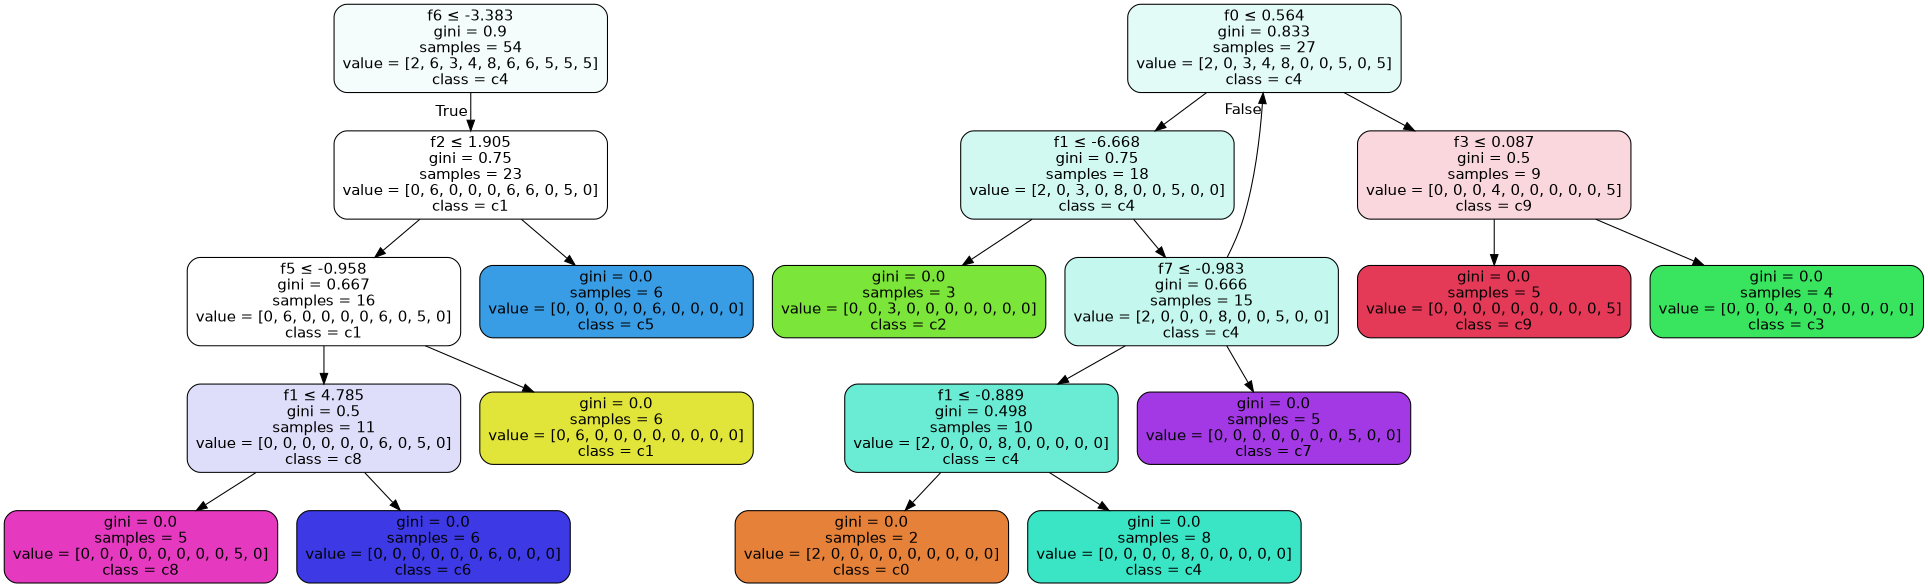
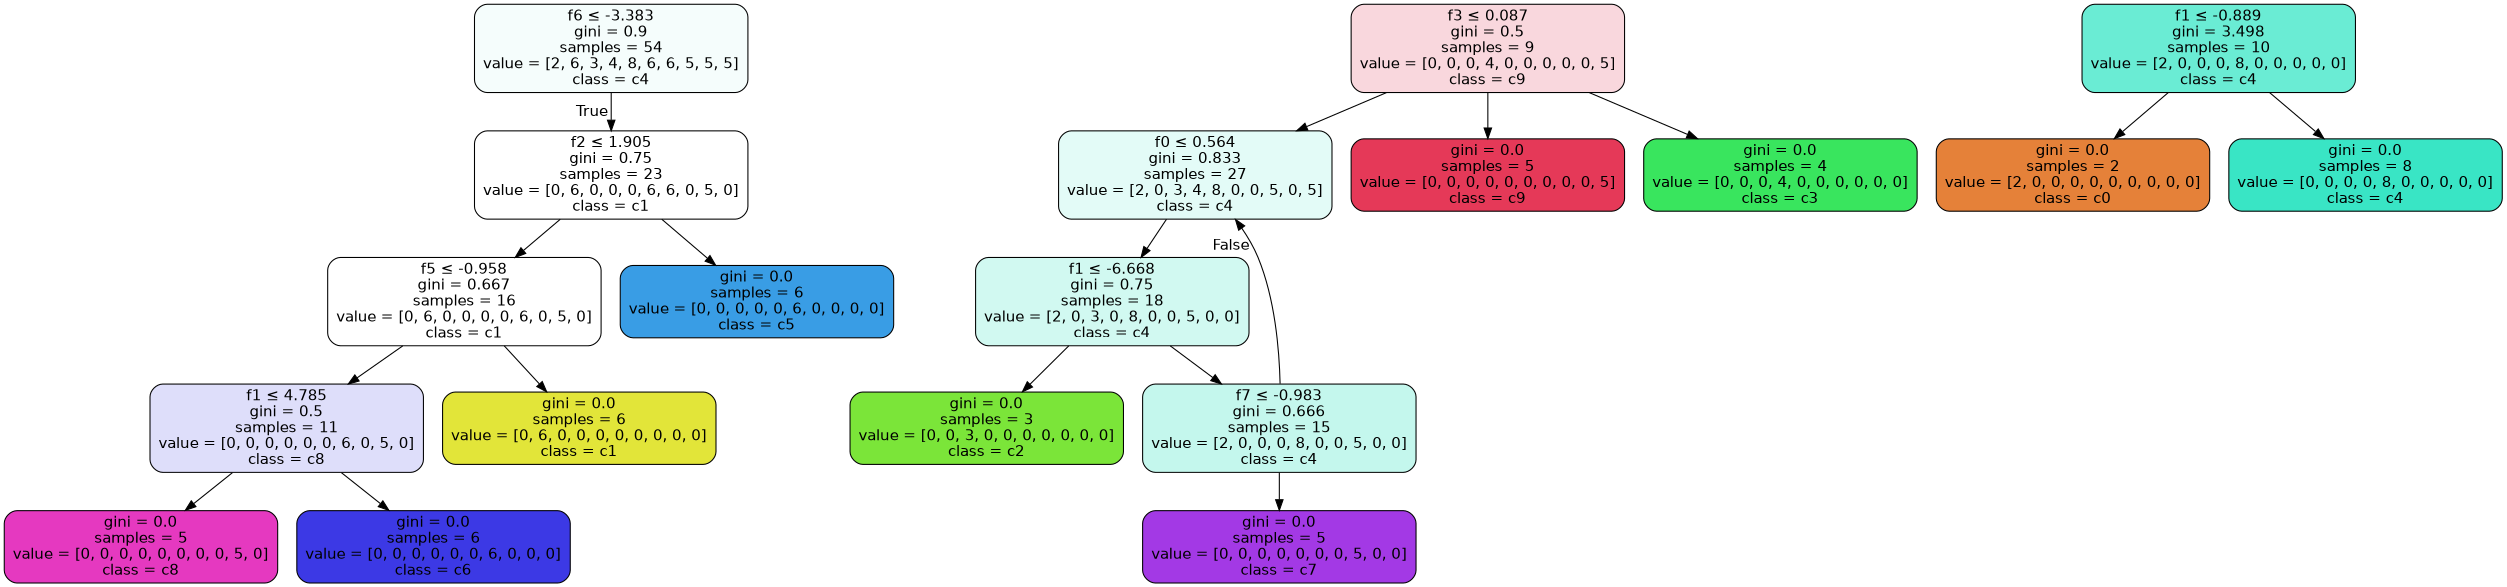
(1375, 109) -> (1346, 110)
(1096, 362) -> none
(981, 412) -> (2219, 32)
